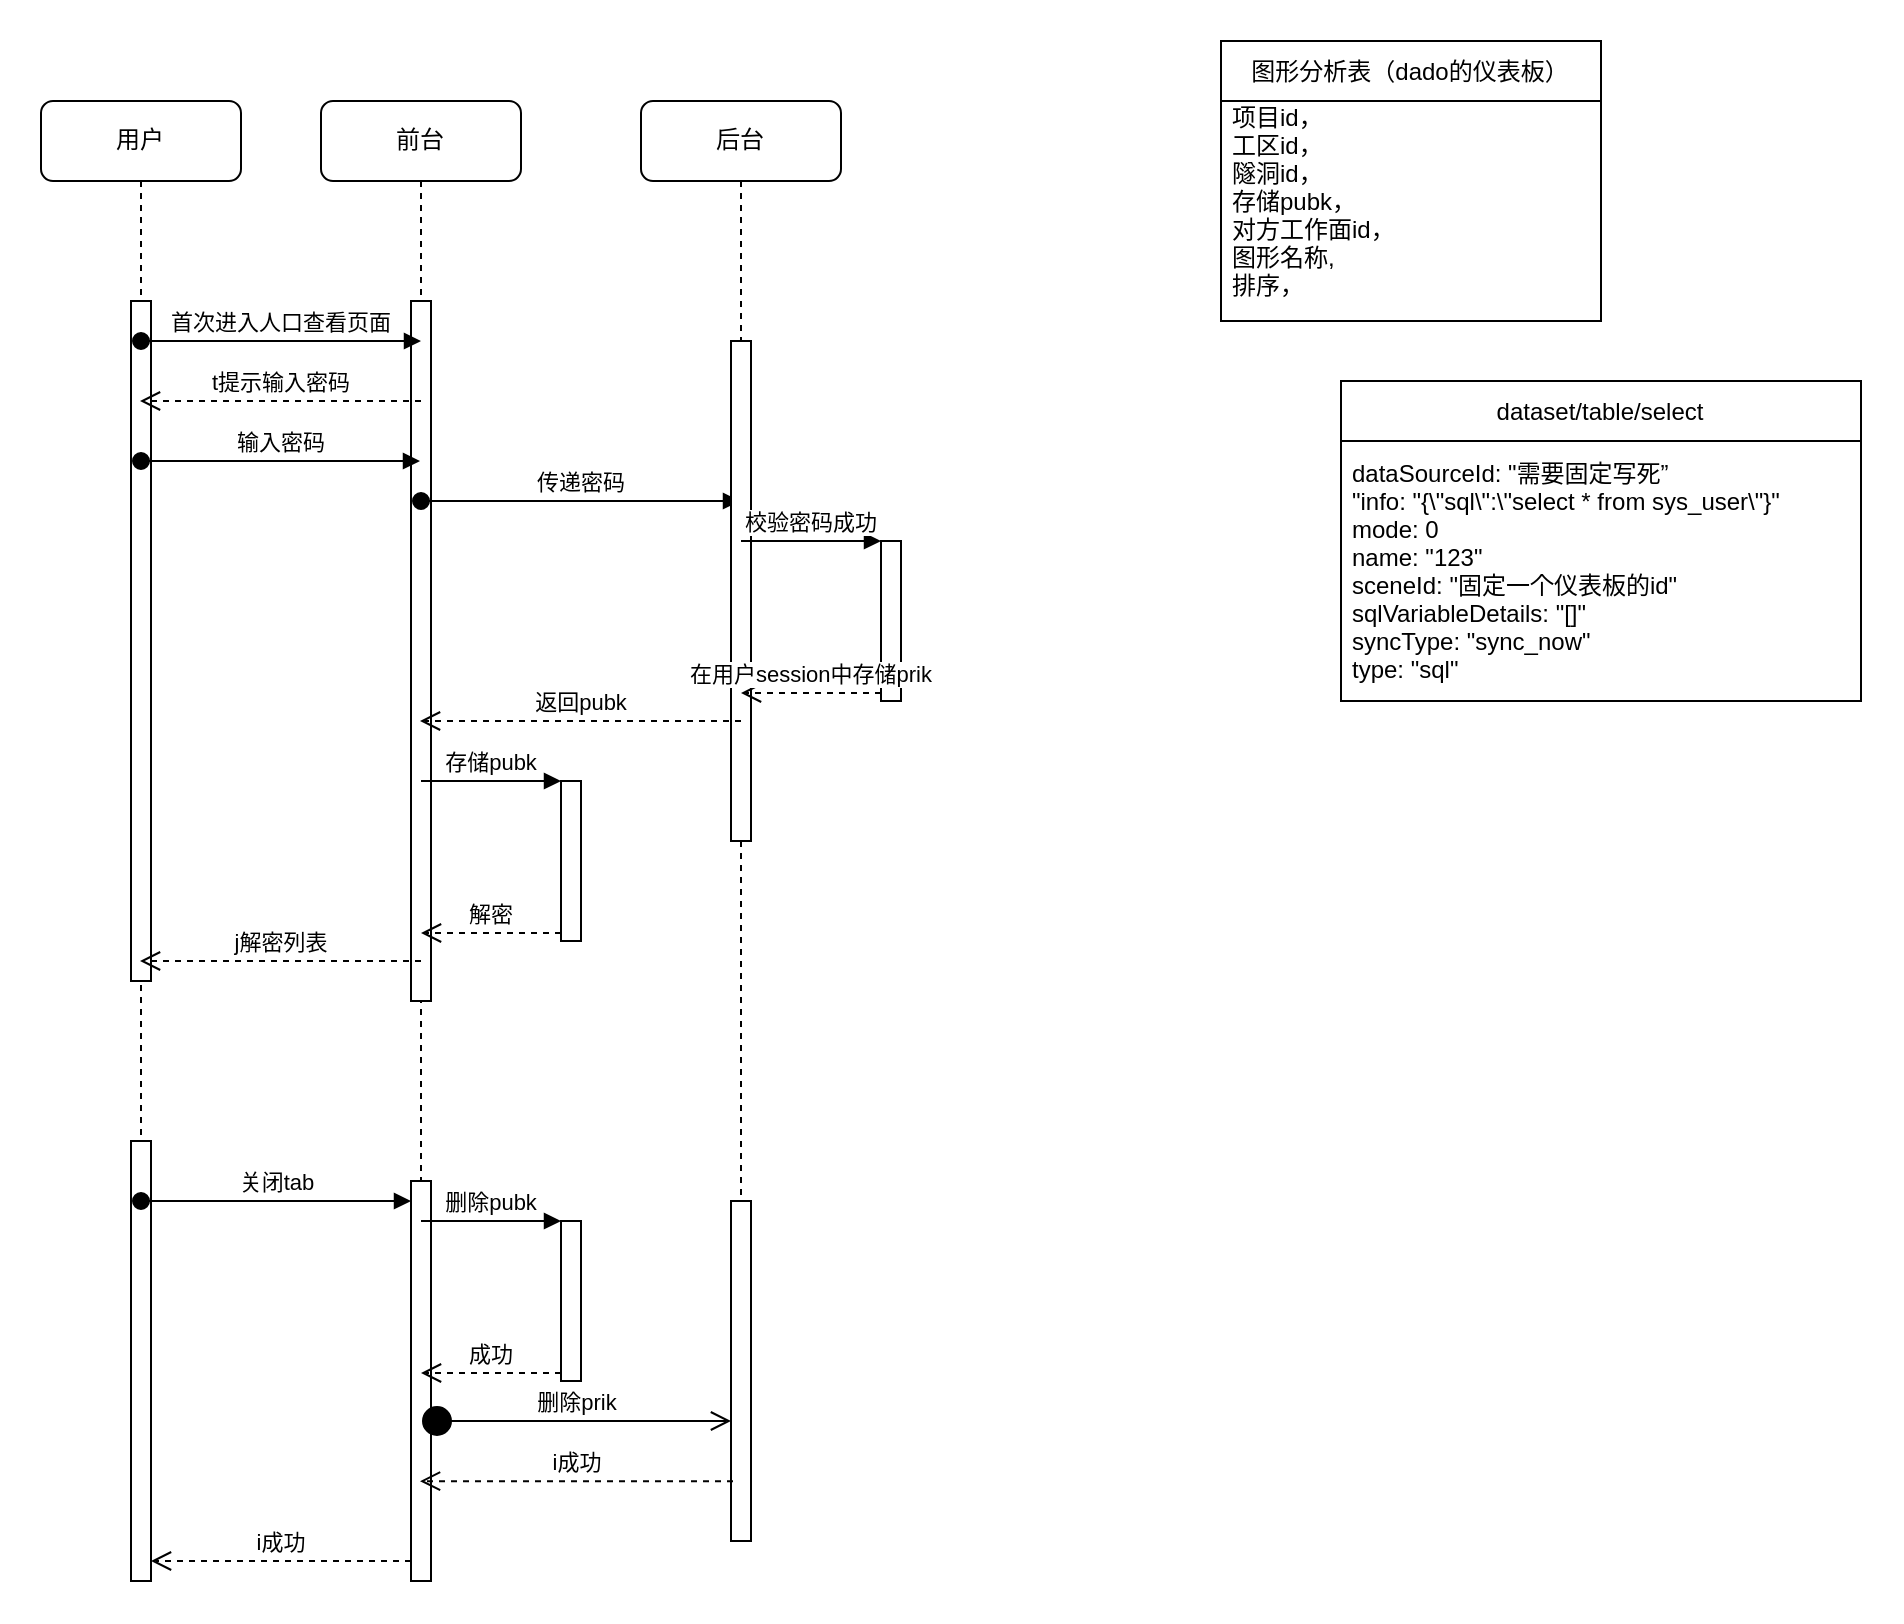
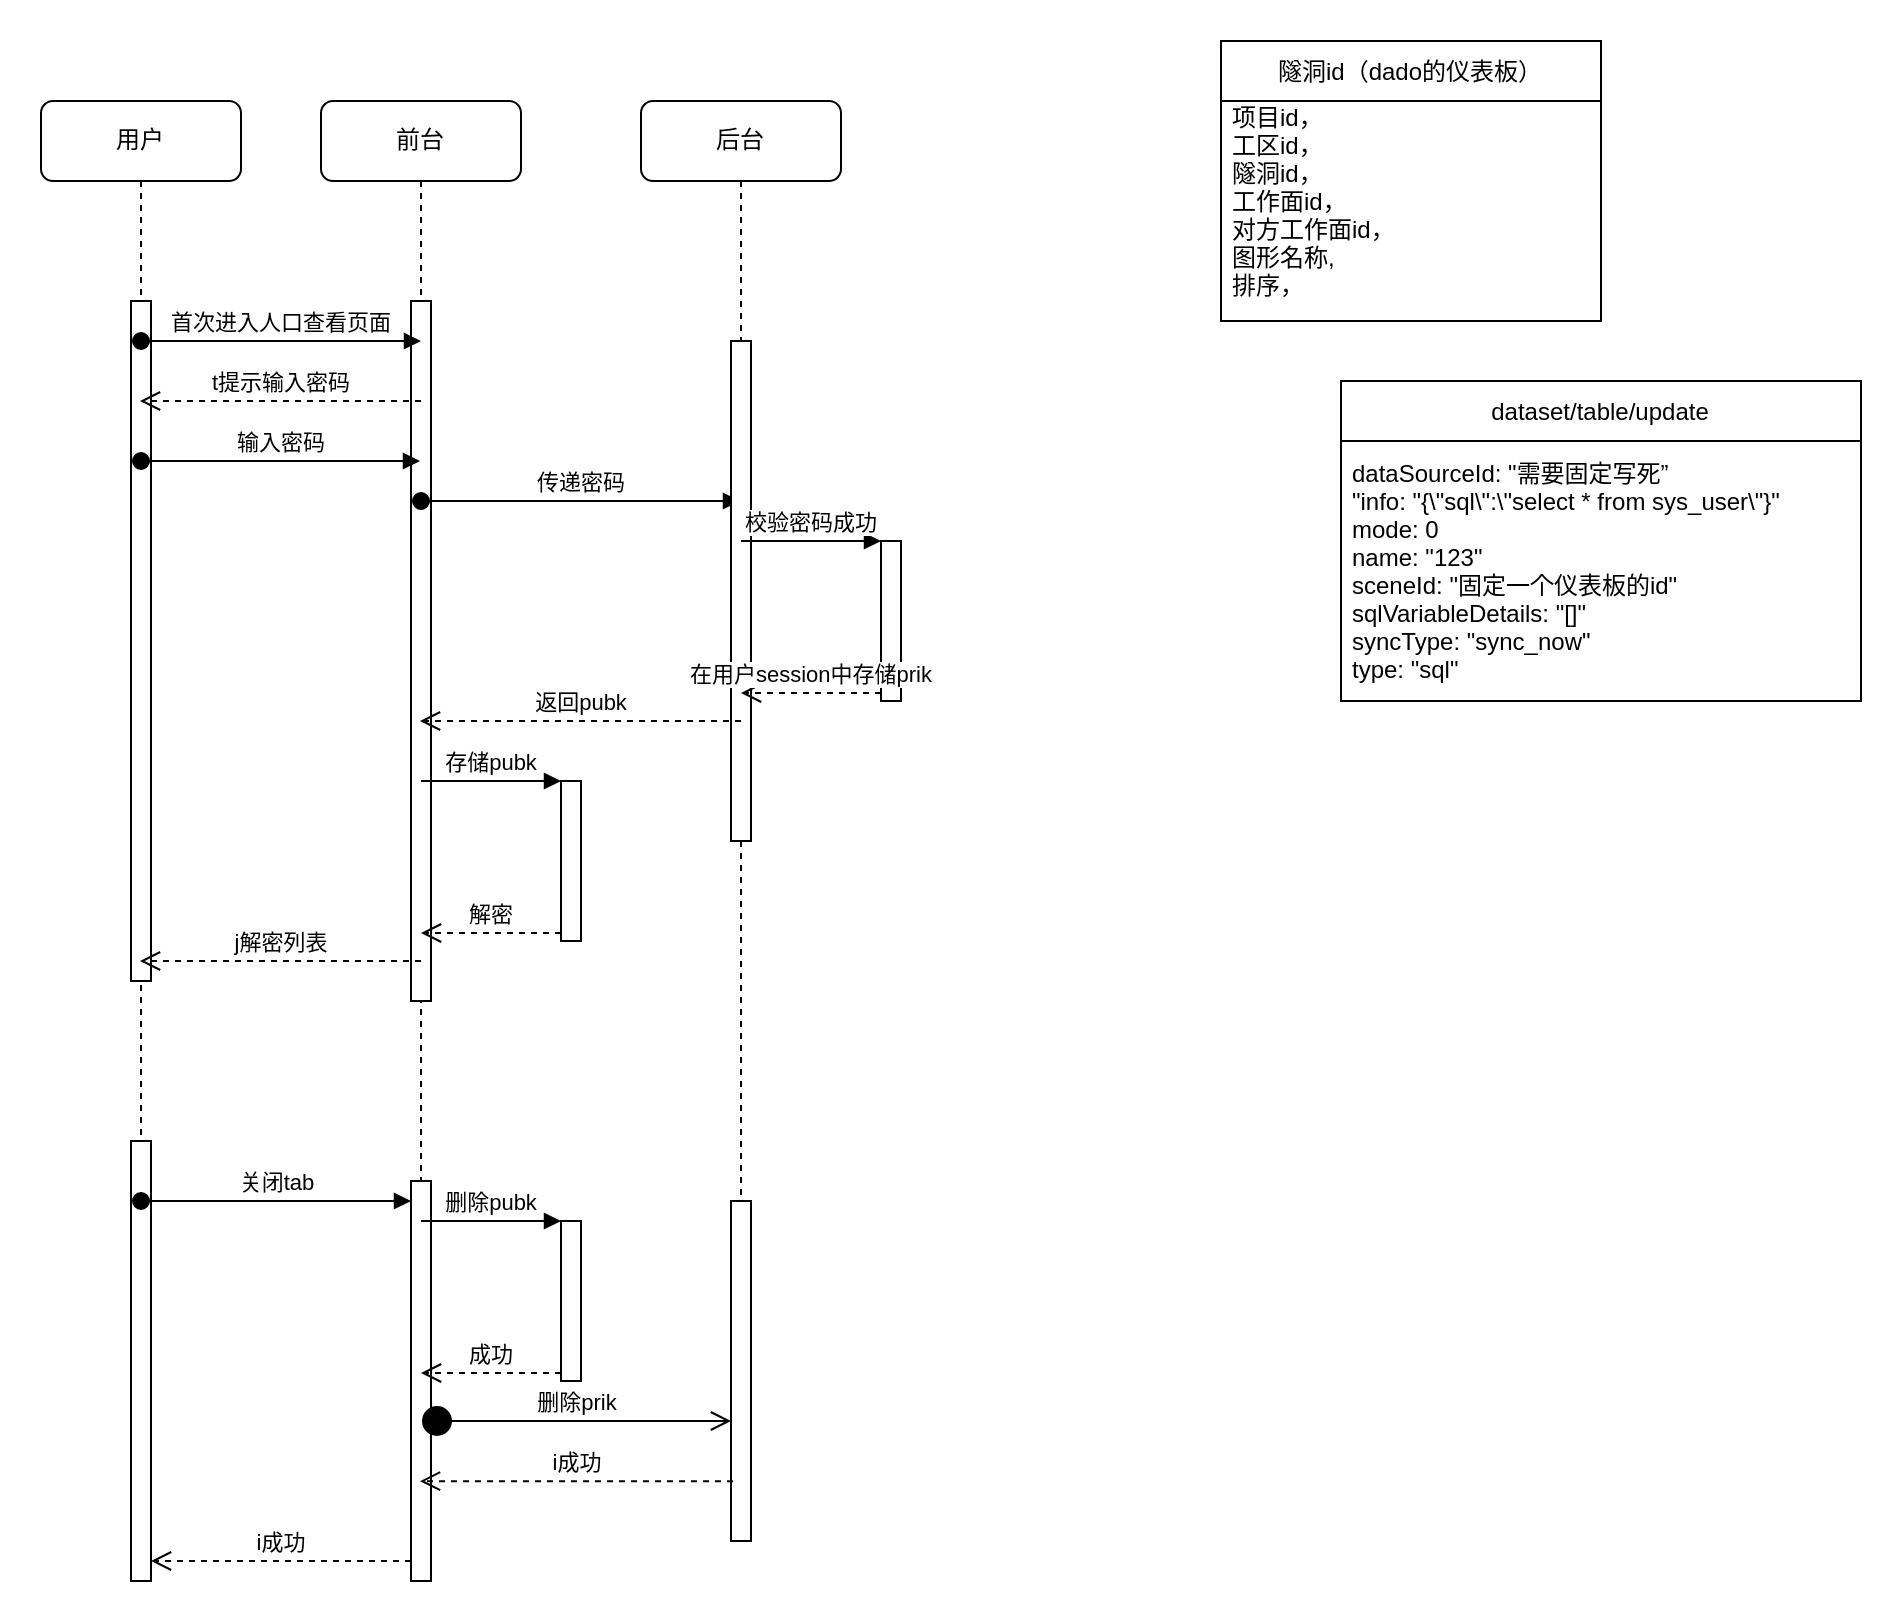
(1410, 72) -> (1410, 72)
(1278, 118) -> (1278, 118)
(1600, 412) -> (1600, 412)
